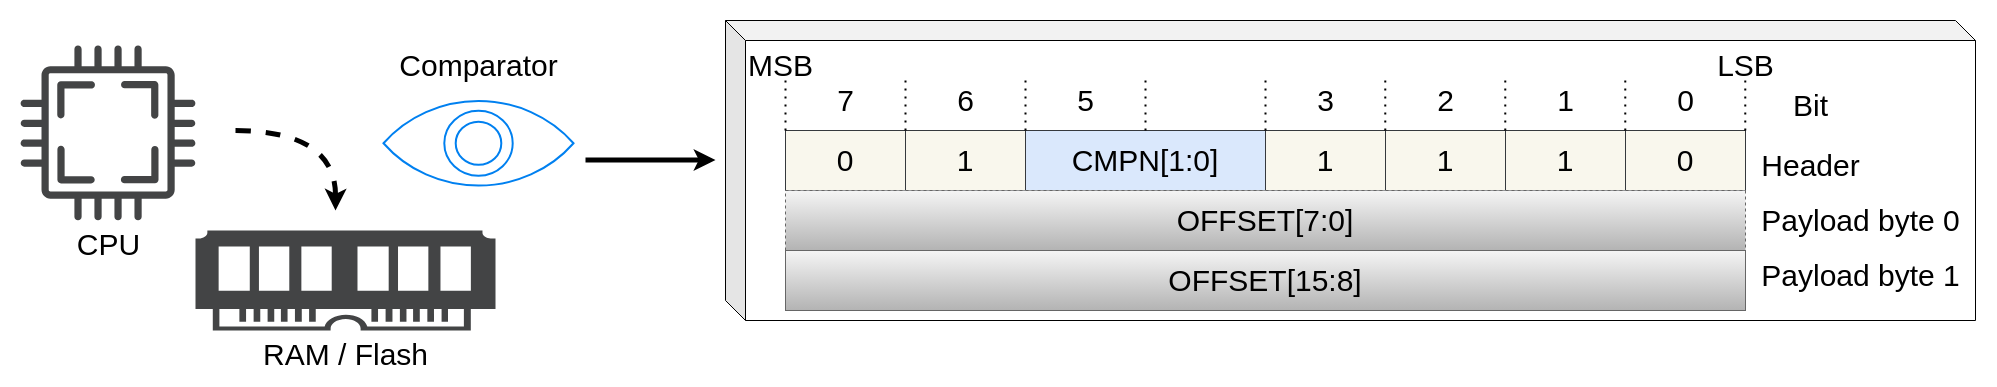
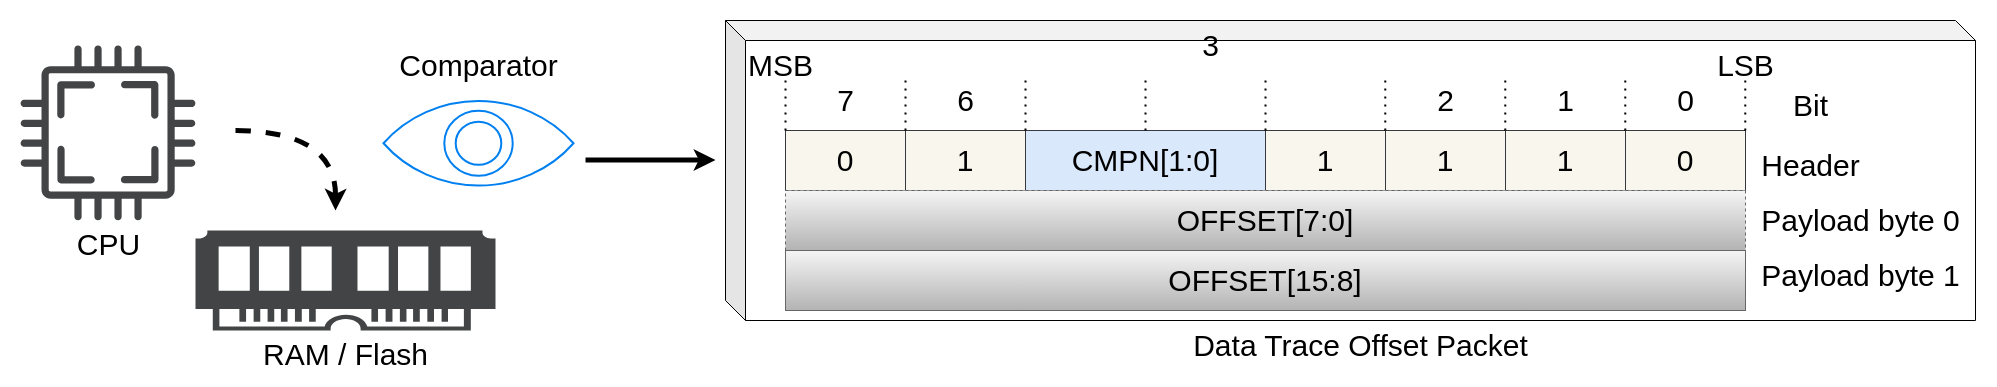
(1086, 101) -> none
(1326, 101) -> (1211, 46)
none -> (1361, 346)
